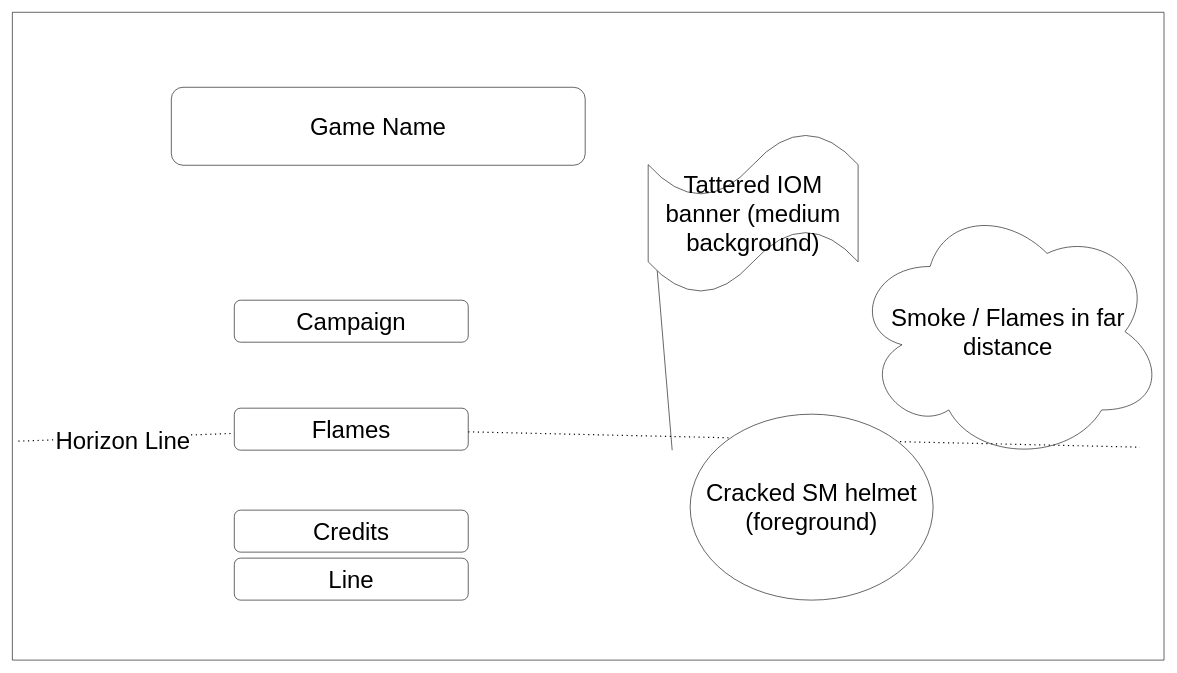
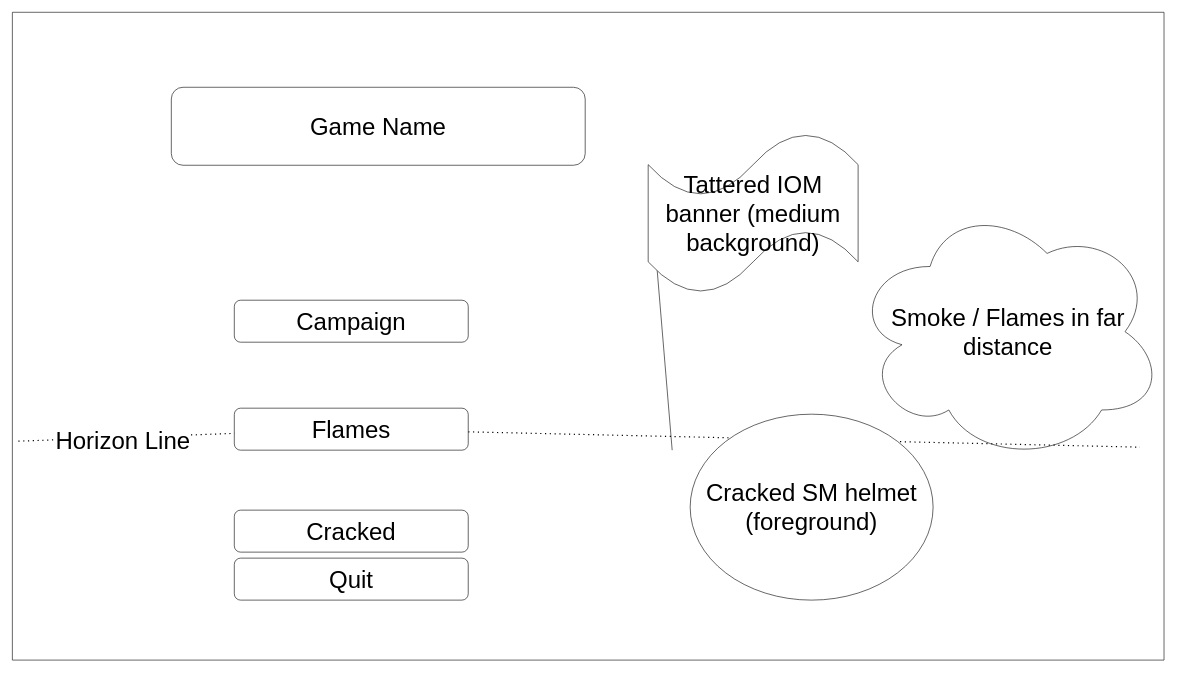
(351, 531) -> (351, 531)
(351, 579) -> (351, 579)
